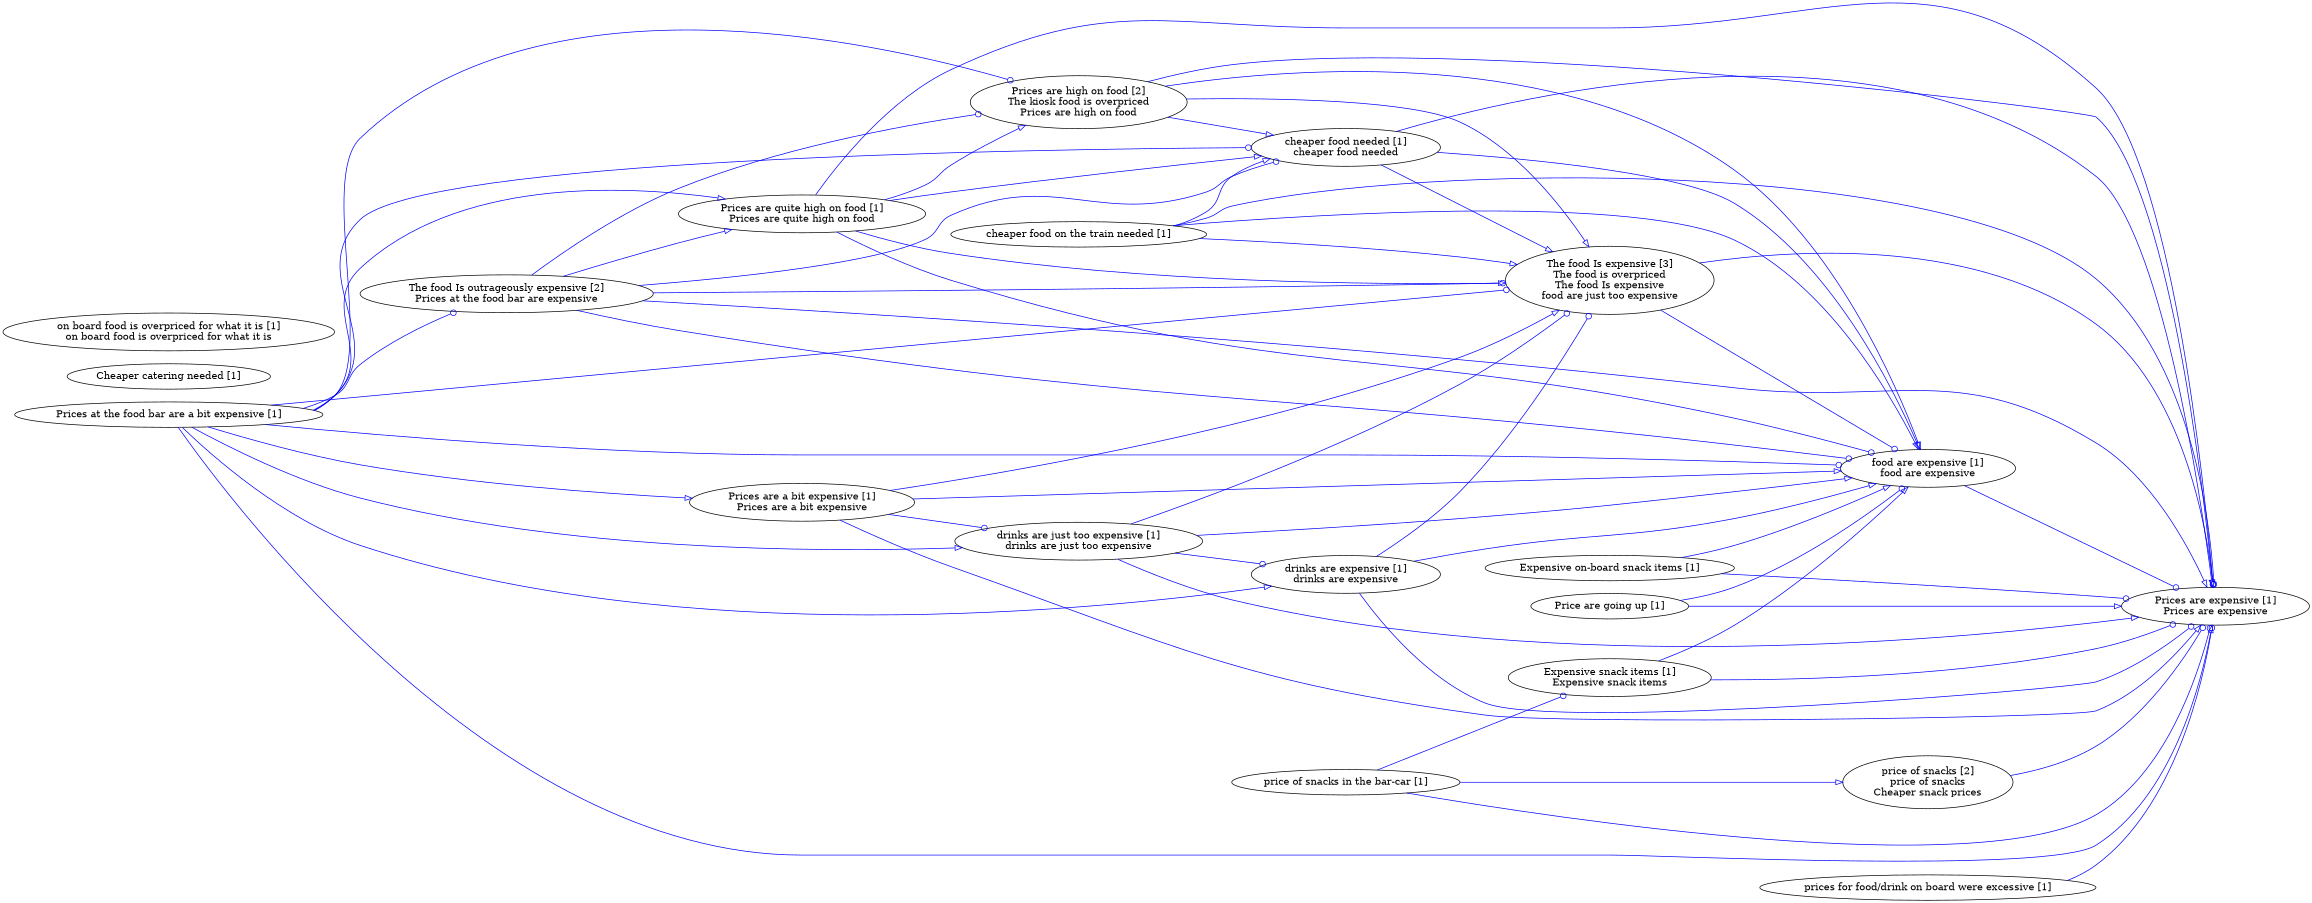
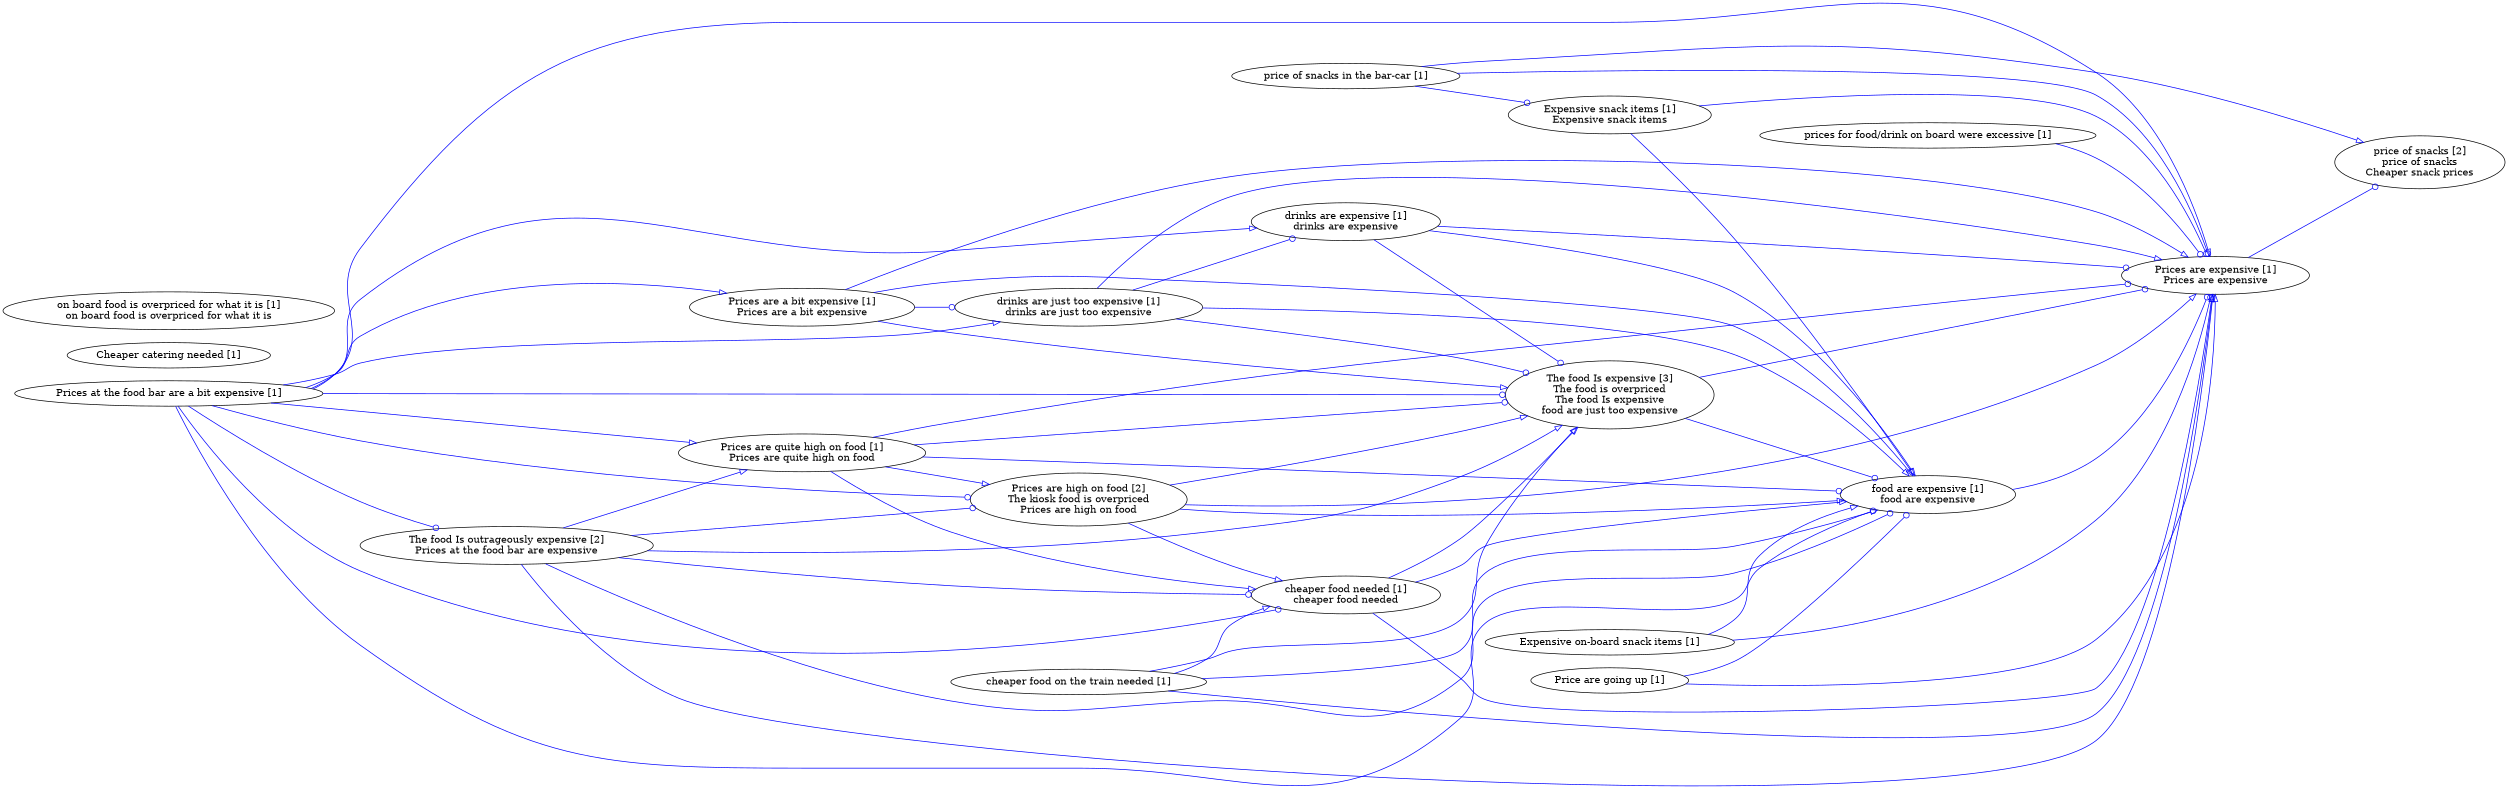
(2123, 726) -> (2311, 223)
